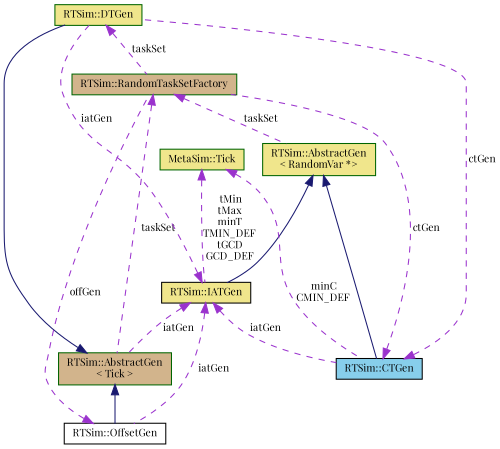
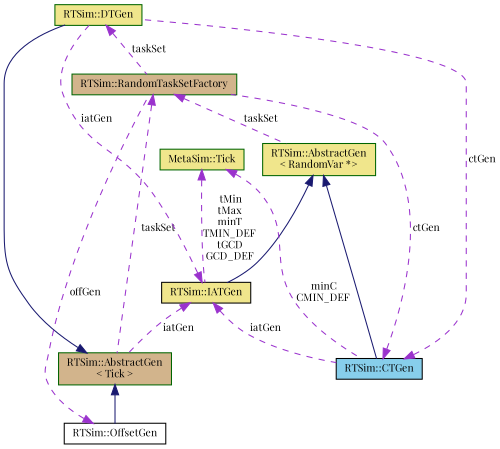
(185, 379) -> none
